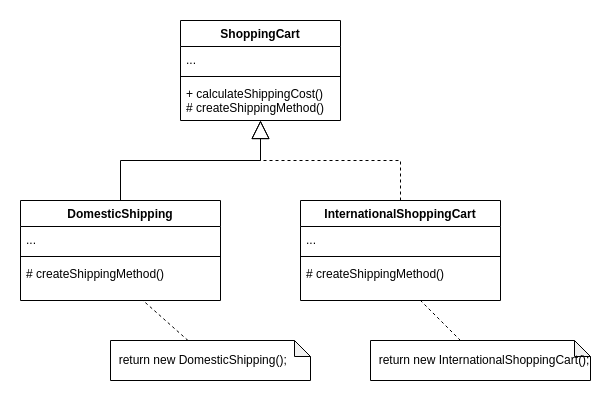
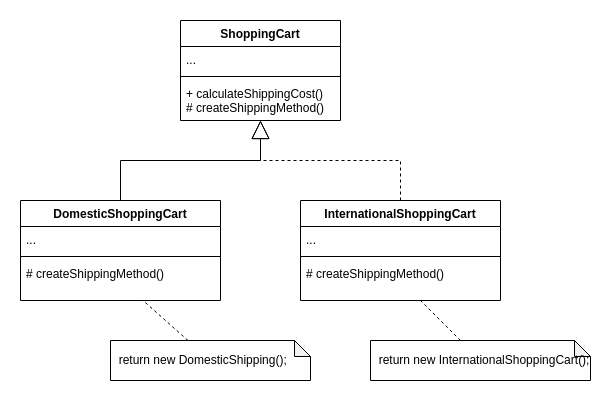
(121, 215) -> (121, 215)
